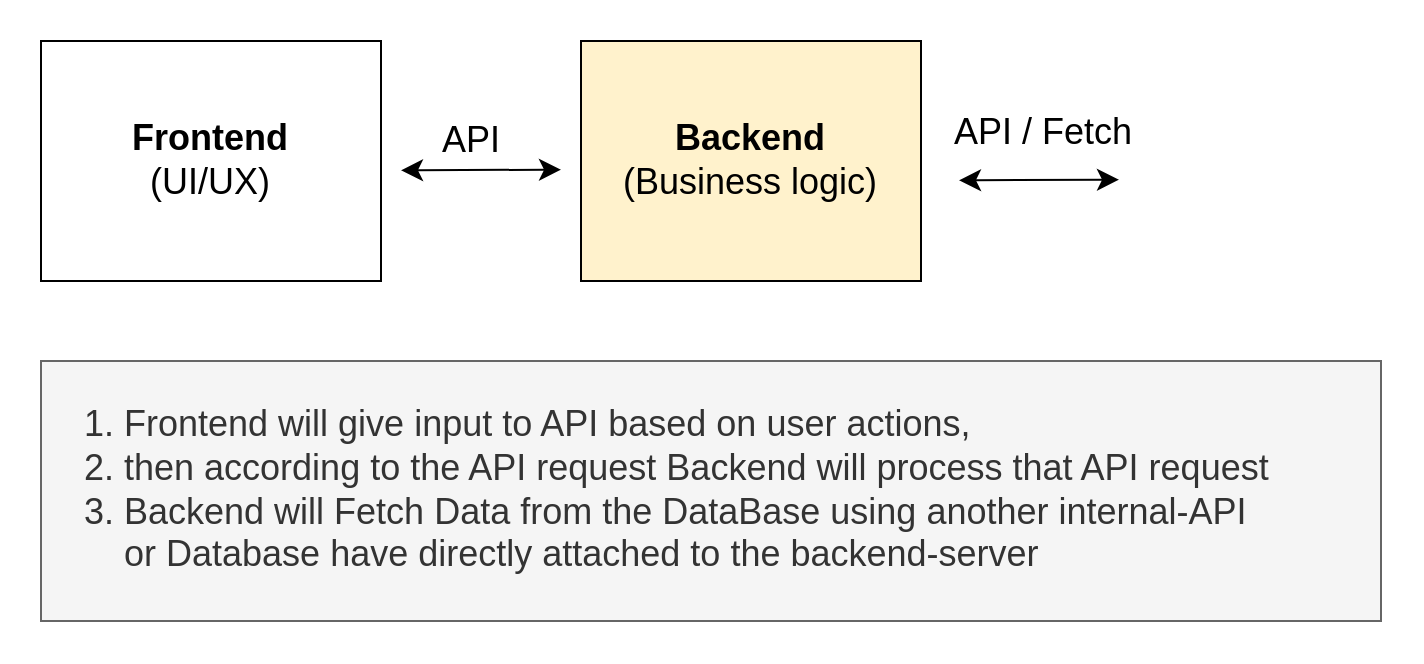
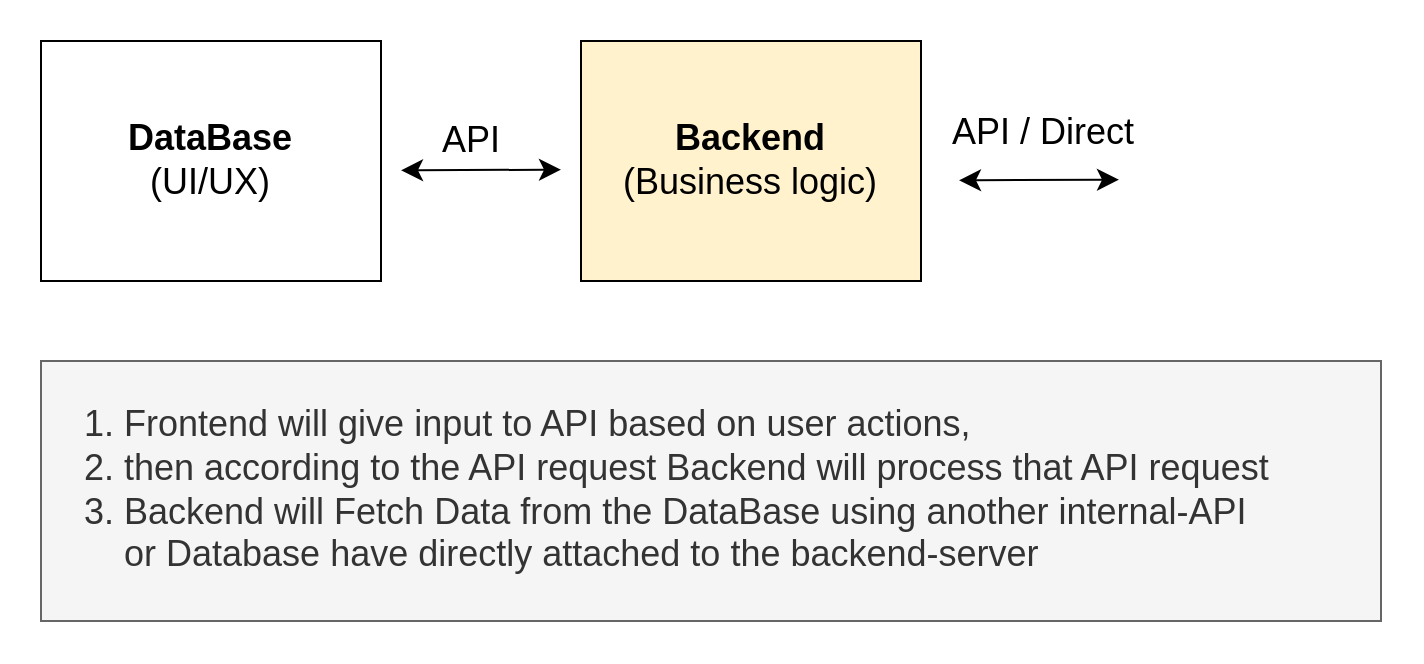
(1044, 133) -> (1044, 133)
(211, 161) -> (211, 161)
